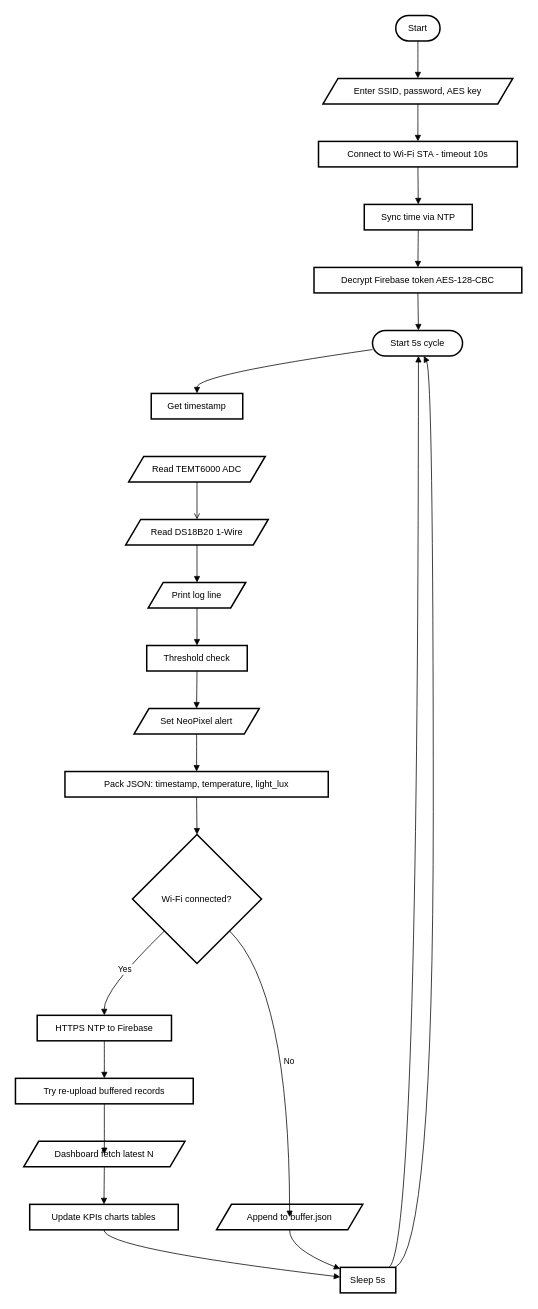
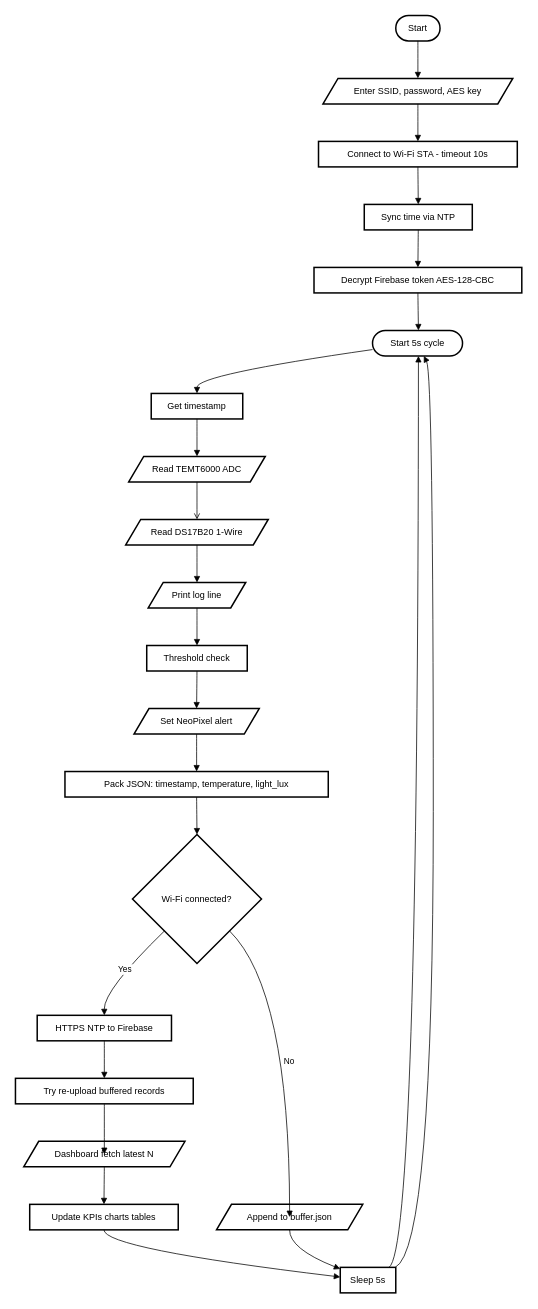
none -> (197, 449)
(197, 532) -> (197, 532)
